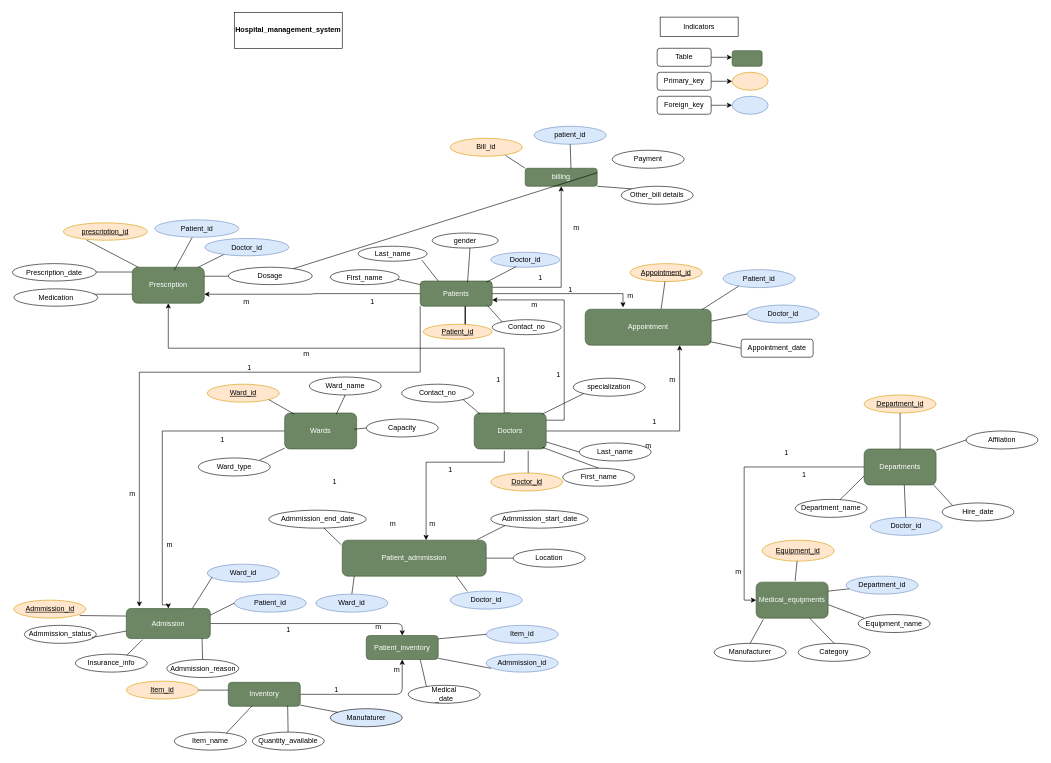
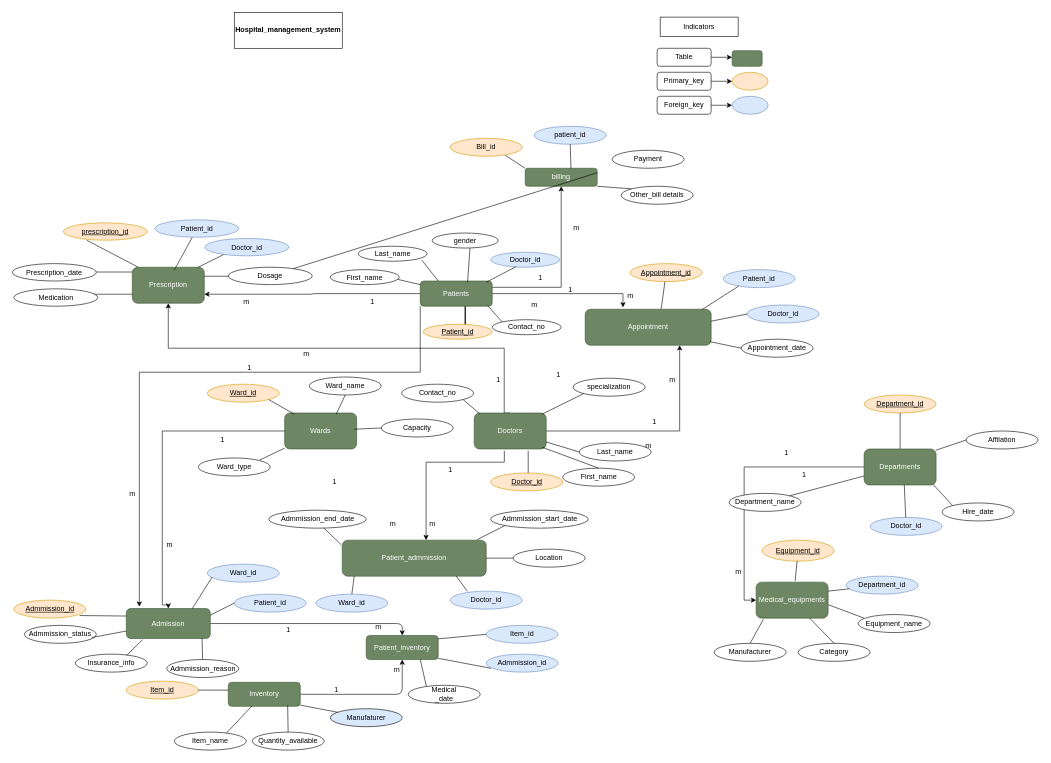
(497, 300) -> none
(777, 348) -> (777, 348)
(402, 428) -> (417, 428)
(831, 509) -> (765, 503)
